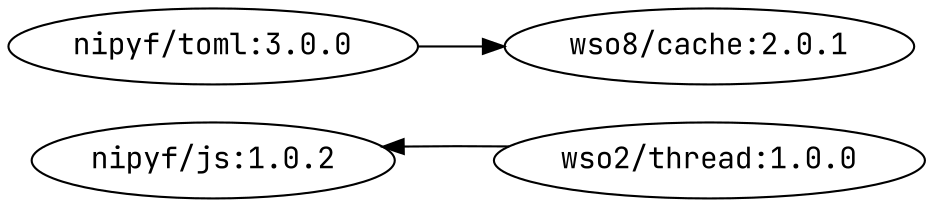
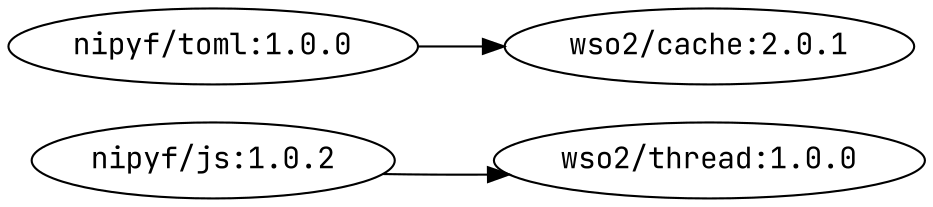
(213, 46) -> (213, 46)
(709, 46) -> (709, 46)
(456, 146) -> (435, 175)
